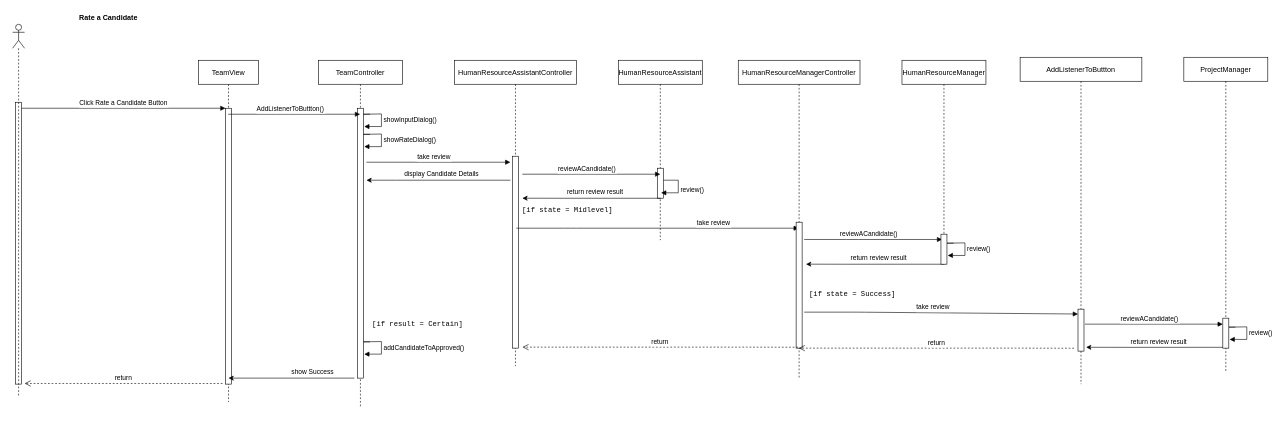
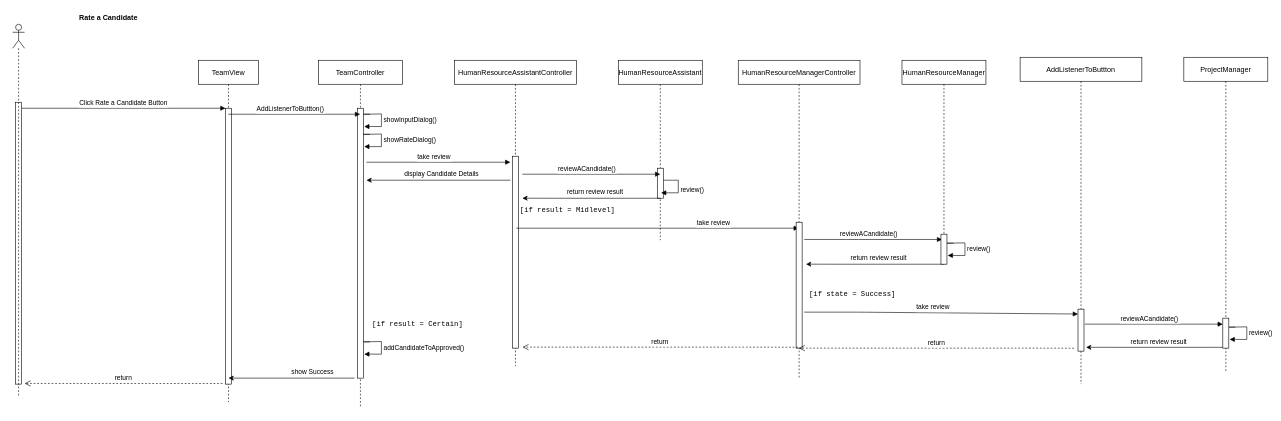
(568, 210) -> (568, 210)
